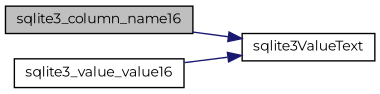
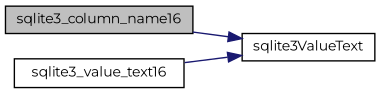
(99, 73) -> (99, 73)
